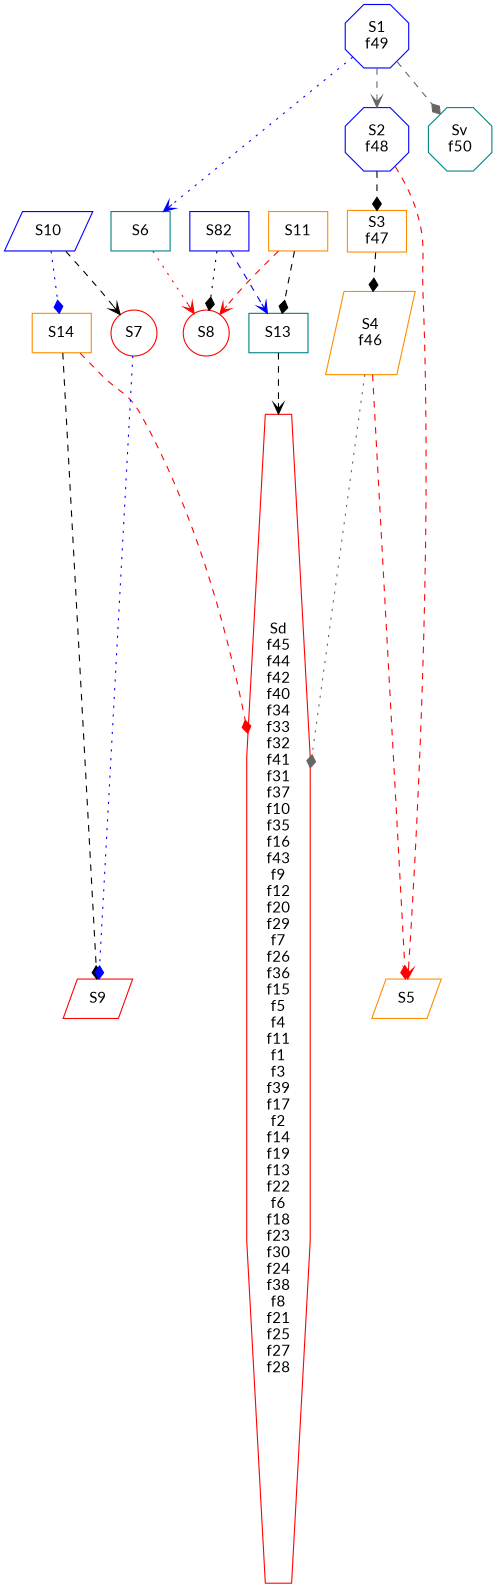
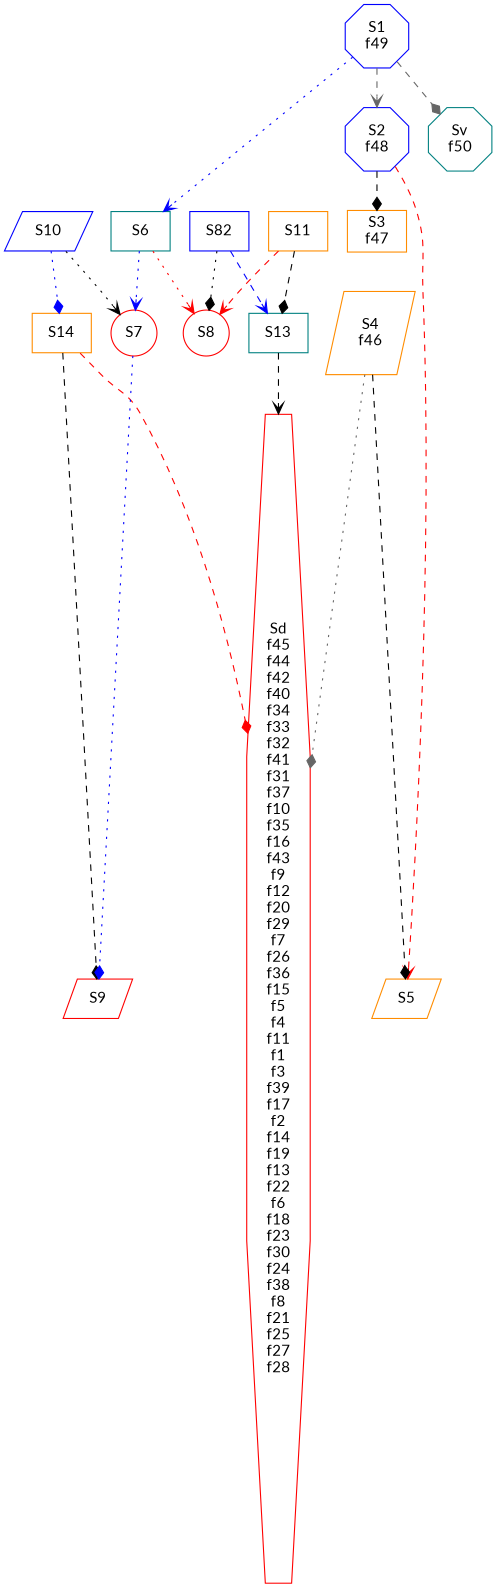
(375, 265) -> none
none -> (138, 275)
(90, 278) -> (90, 278)
(389, 670) -> (389, 670)
